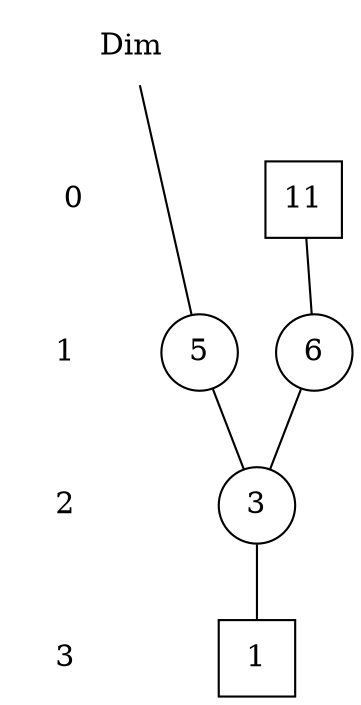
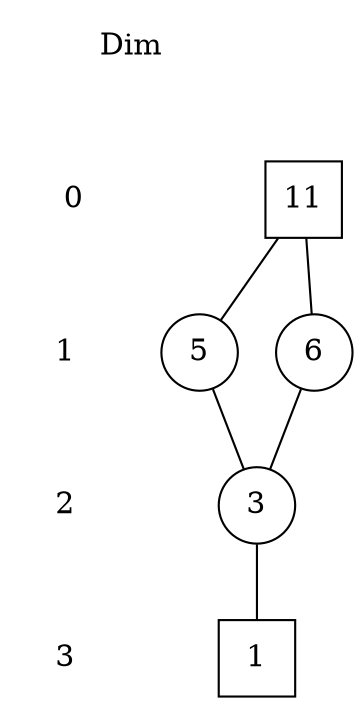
(166, 200) -> (249, 279)
